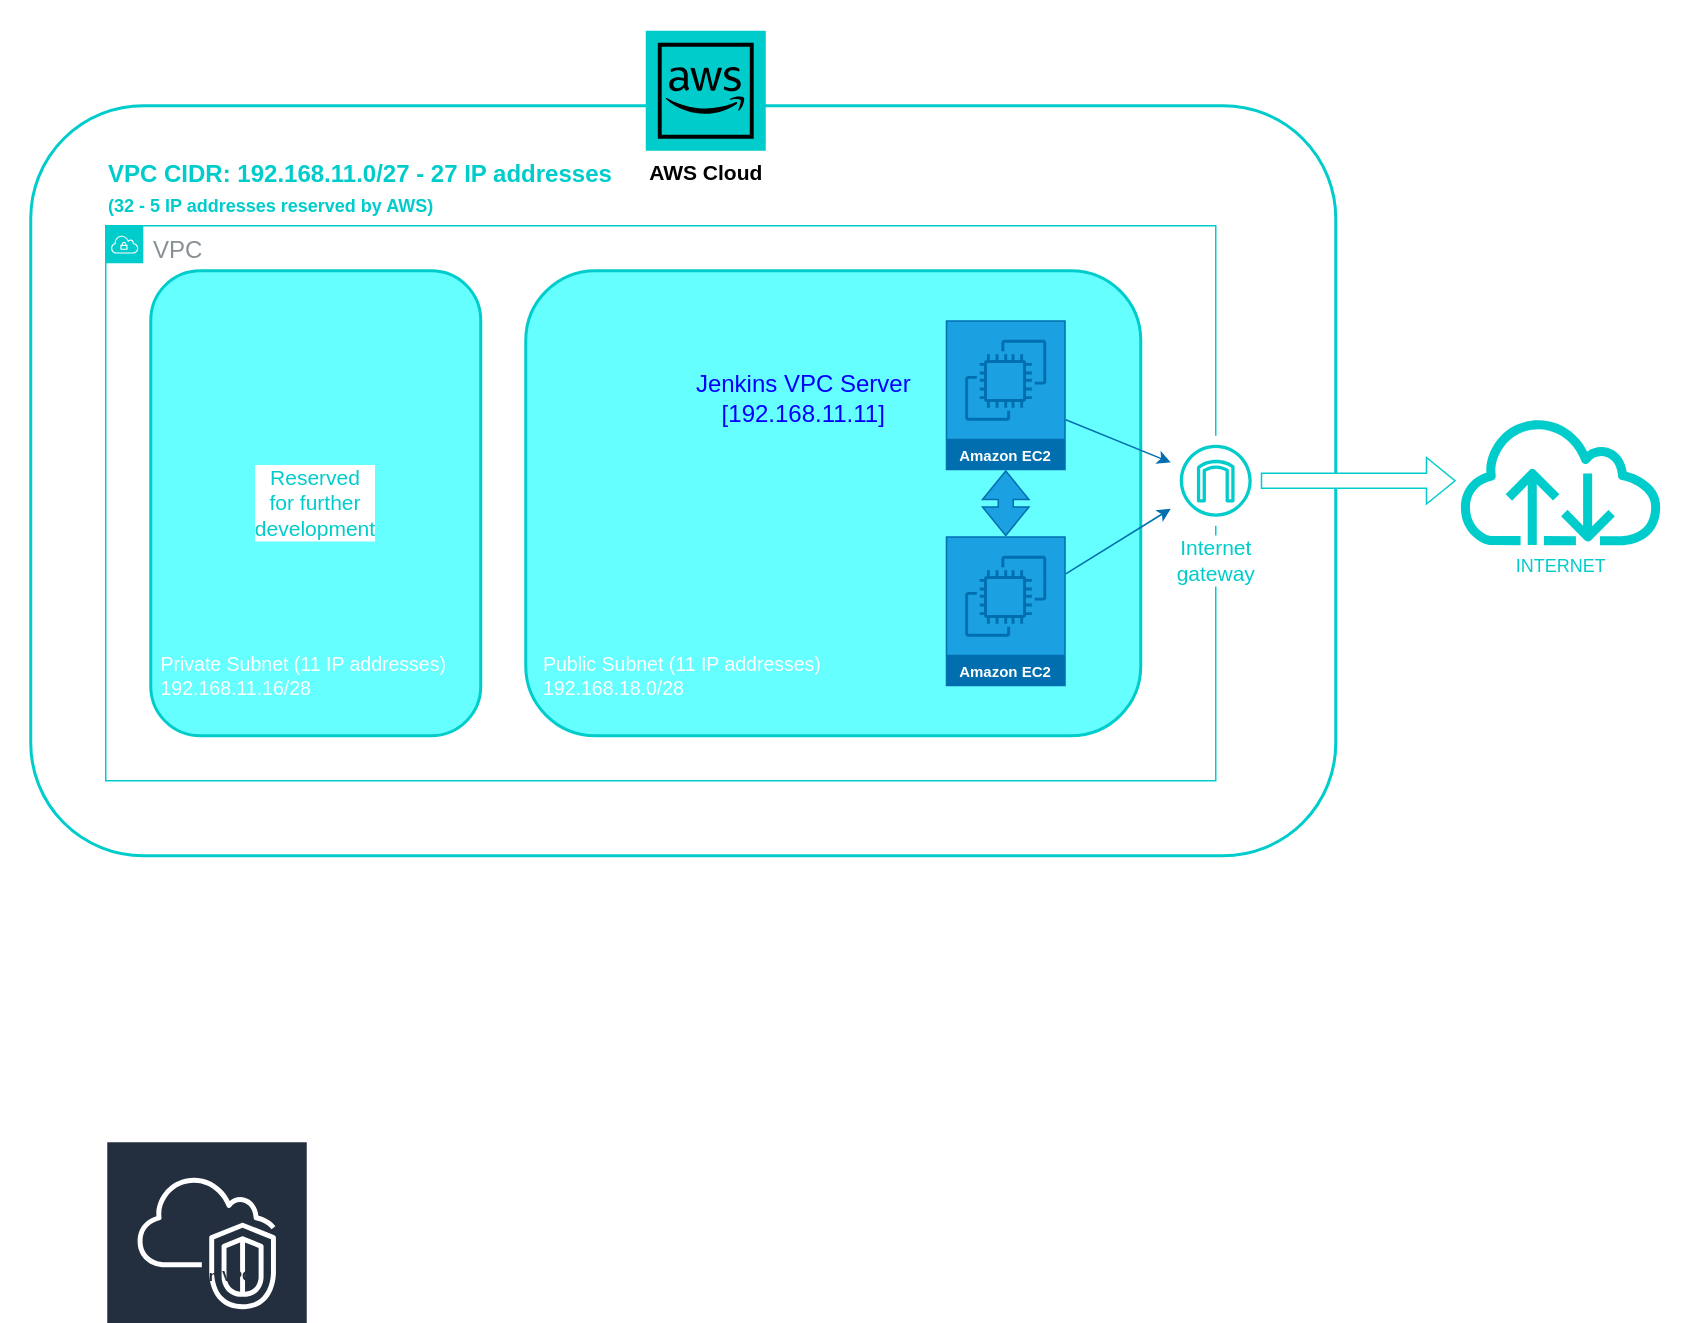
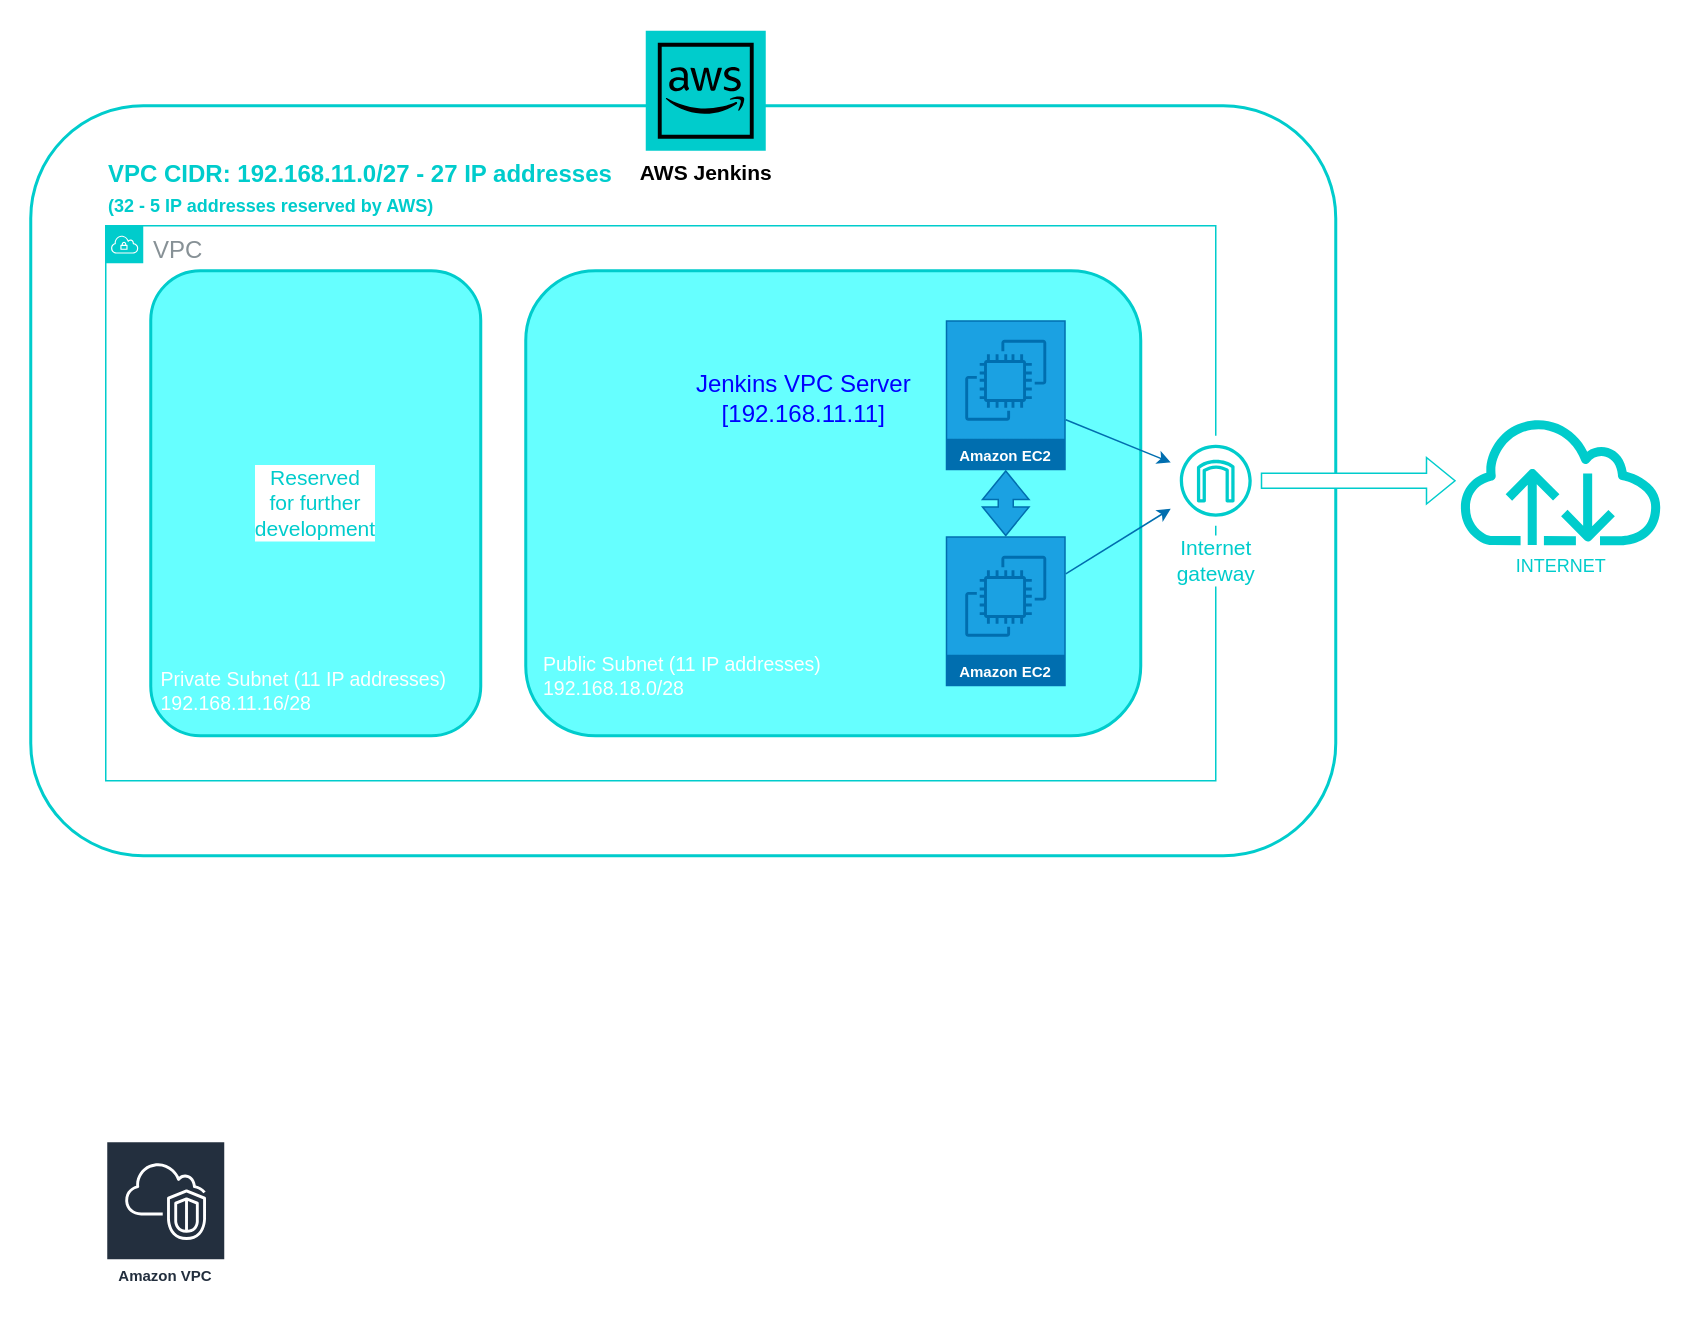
(707, 172) -> (707, 172)
(316, 676) -> (316, 691)
(207, 1216) -> (166, 1216)
